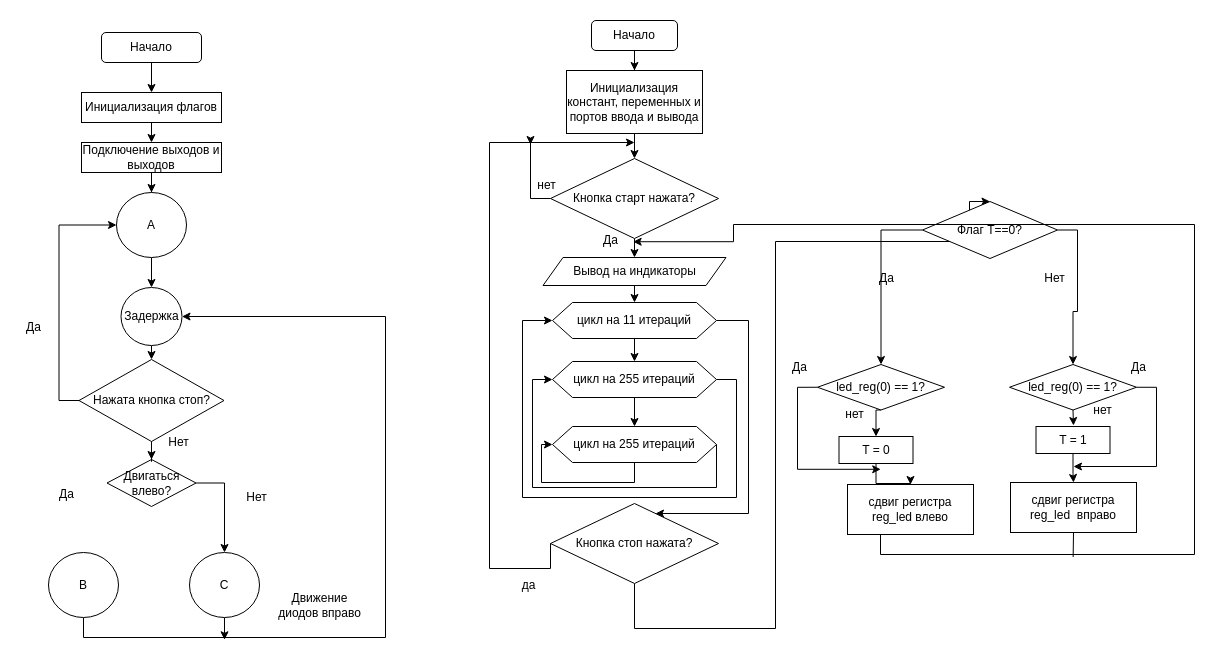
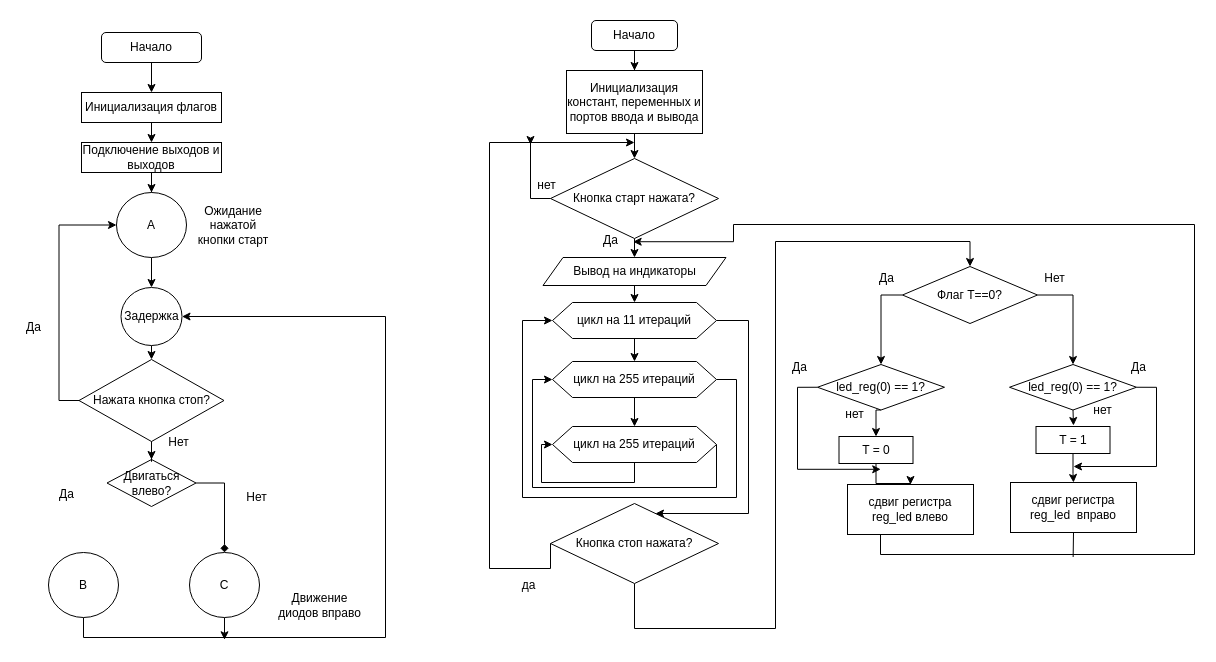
none -> (234, 226)
(990, 230) -> (970, 295)
(225, 544) -> (225, 544)
